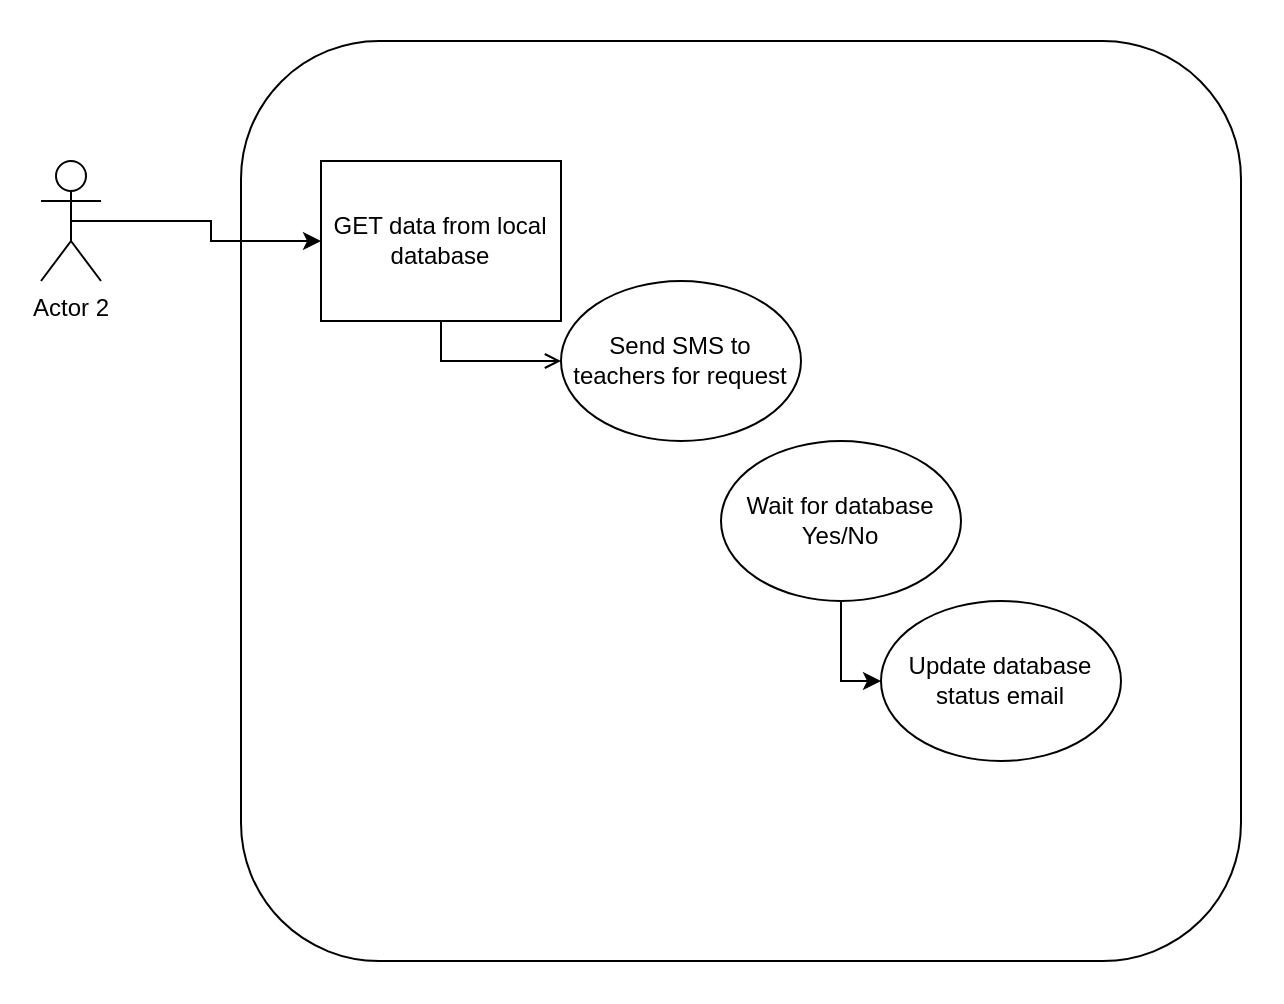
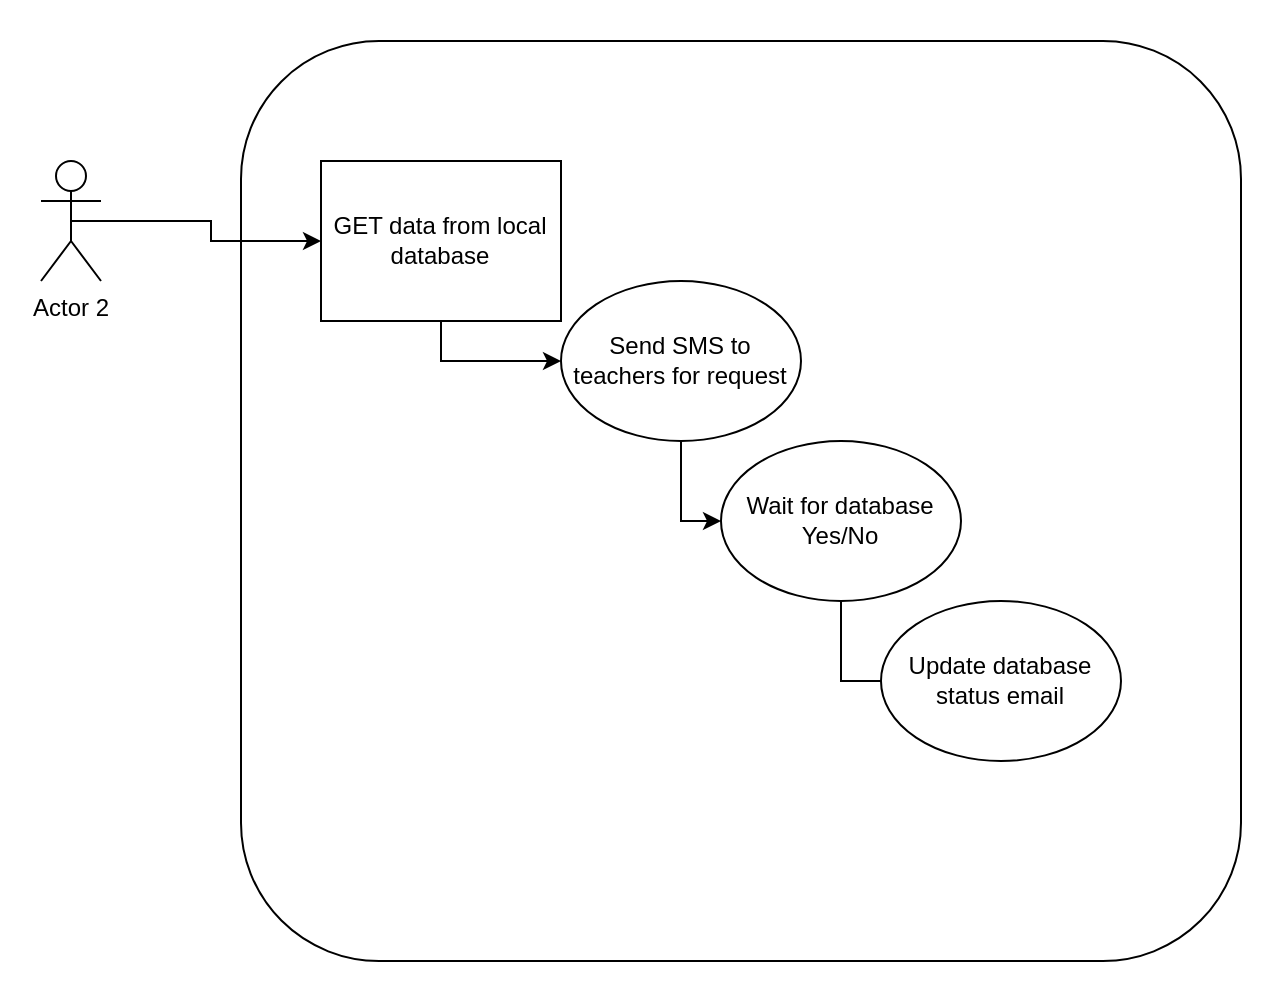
(548, 361) -> (546, 361)
none -> (681, 494)
(866, 681) -> (871, 681)
